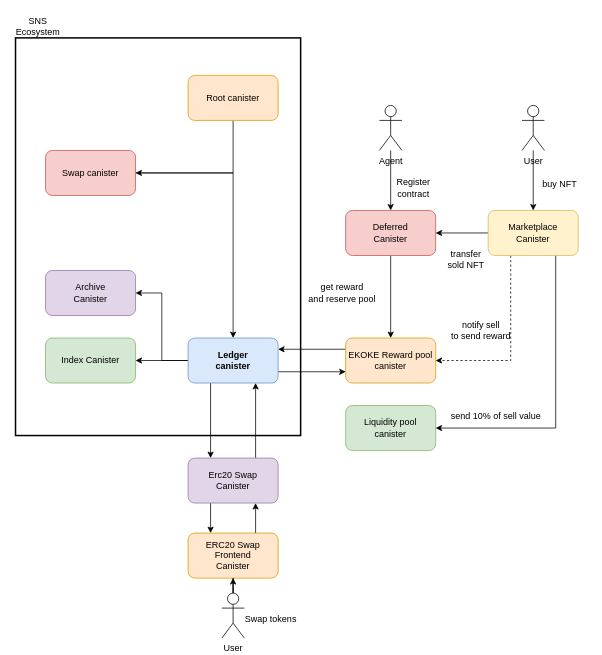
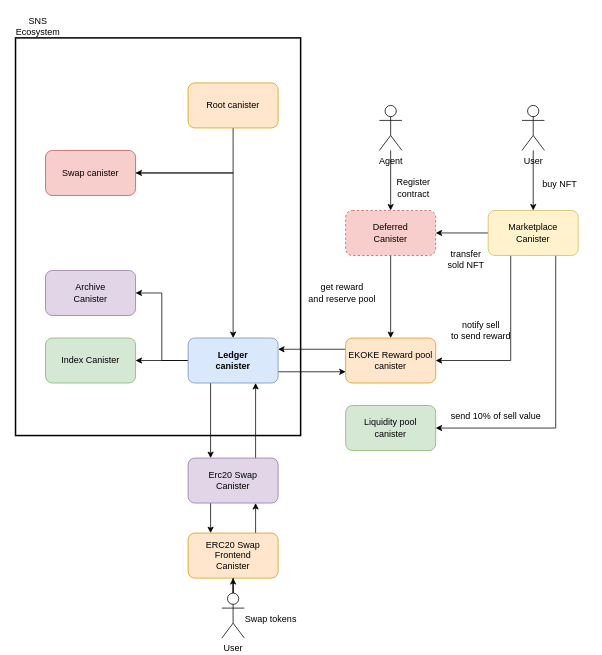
(233, 98) -> (233, 105)
(390, 233) -> (390, 233)
(510, 343) -> (510, 343)
